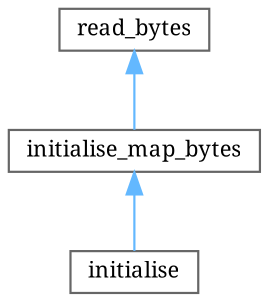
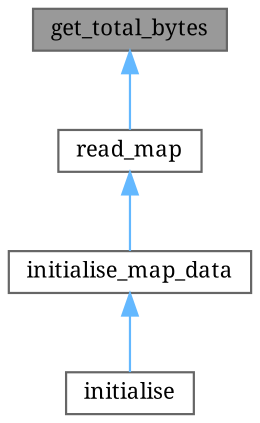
none -> (130, 30)
(134, 30) -> (130, 151)
(134, 151) -> (130, 272)
